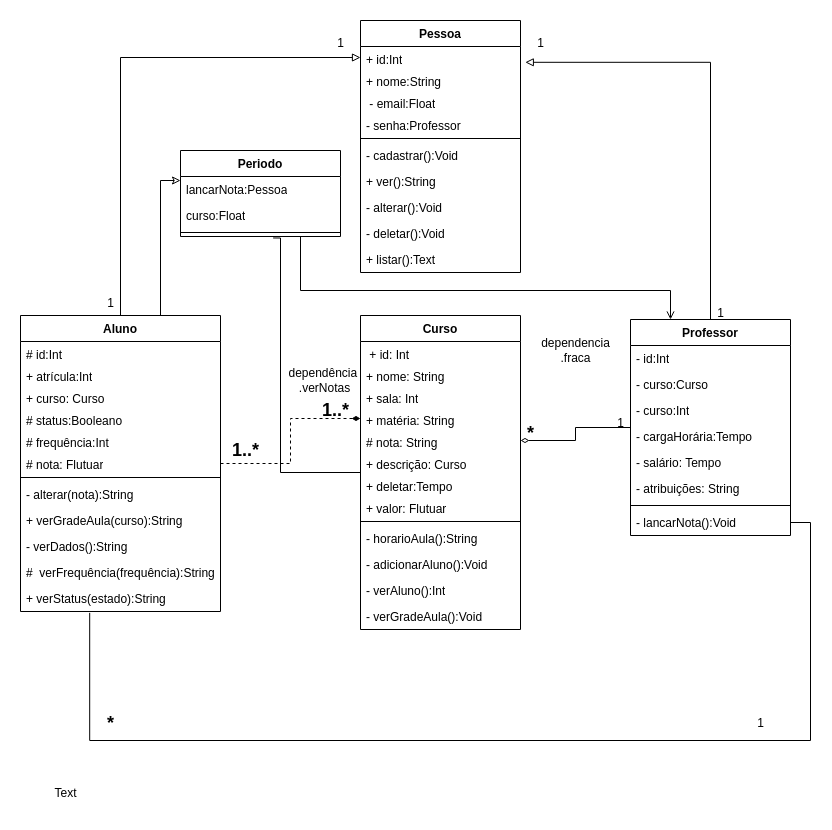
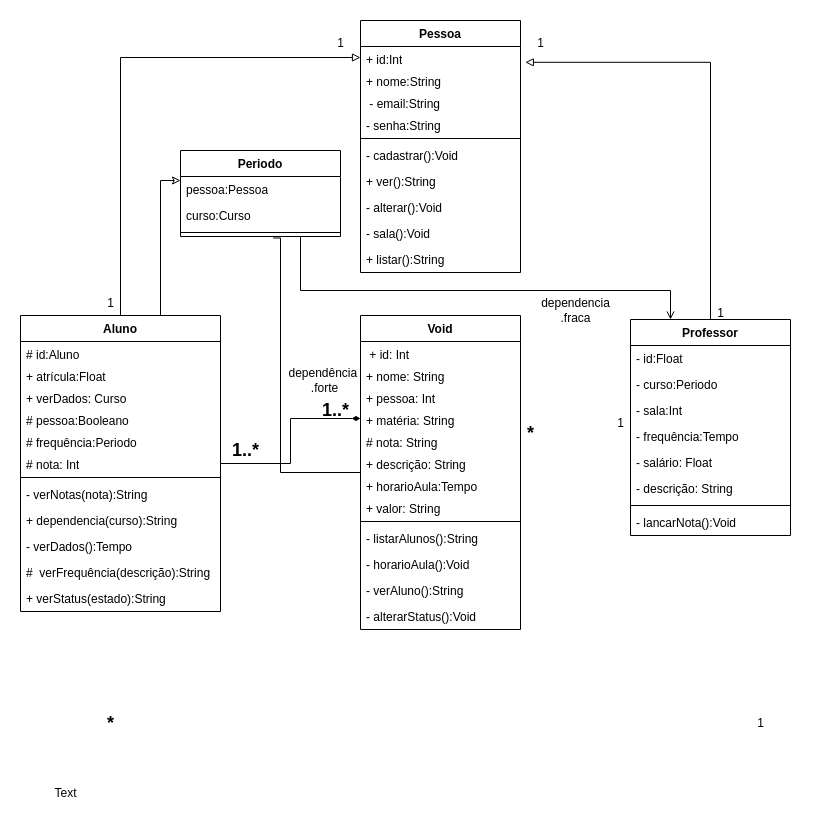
(402, 105) -> (406, 105)
(421, 127) -> (409, 127)
(241, 191) -> (229, 191)
(220, 217) -> (222, 217)
(414, 235) -> (404, 235)
(411, 261) -> (416, 261)
(441, 330) -> (441, 330)
(576, 351) -> (576, 311)
(49, 356) -> (54, 356)
(659, 360) -> (664, 360)
(69, 378) -> (74, 378)
(325, 381) -> (325, 381)
(677, 386) -> (682, 386)
(69, 400) -> (79, 400)
(397, 400) -> (406, 400)
(670, 412) -> (665, 412)
(79, 422) -> (79, 422)
(576, 431) -> none
(699, 438) -> (692, 438)
(76, 444) -> (87, 444)
(291, 446) -> (291, 446)
(682, 464) -> (681, 464)
(71, 466) -> (59, 466)
(421, 466) -> (423, 466)
(412, 488) -> (424, 488)
(698, 490) -> (693, 490)
(94, 496) -> (99, 496)
(412, 510) -> (409, 510)
(114, 522) -> (111, 522)
(433, 540) -> (434, 540)
(86, 548) -> (84, 548)
(434, 566) -> (426, 566)
(122, 581) -> (122, 581)
(416, 592) -> (424, 592)
(431, 618) -> (434, 618)
(505, 741) -> none
